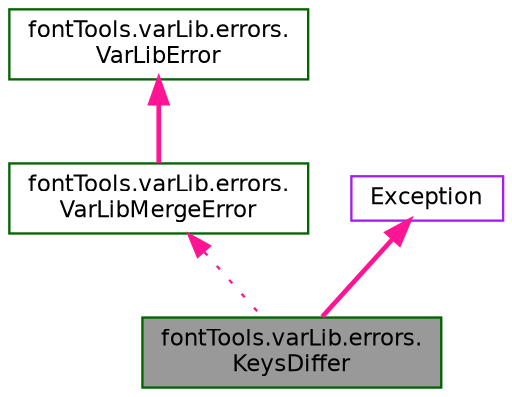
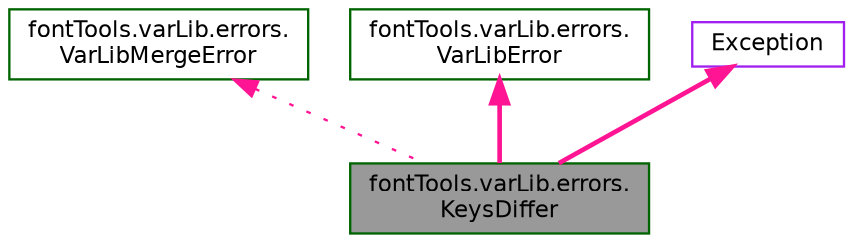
(159, 133) -> (500, 133)
